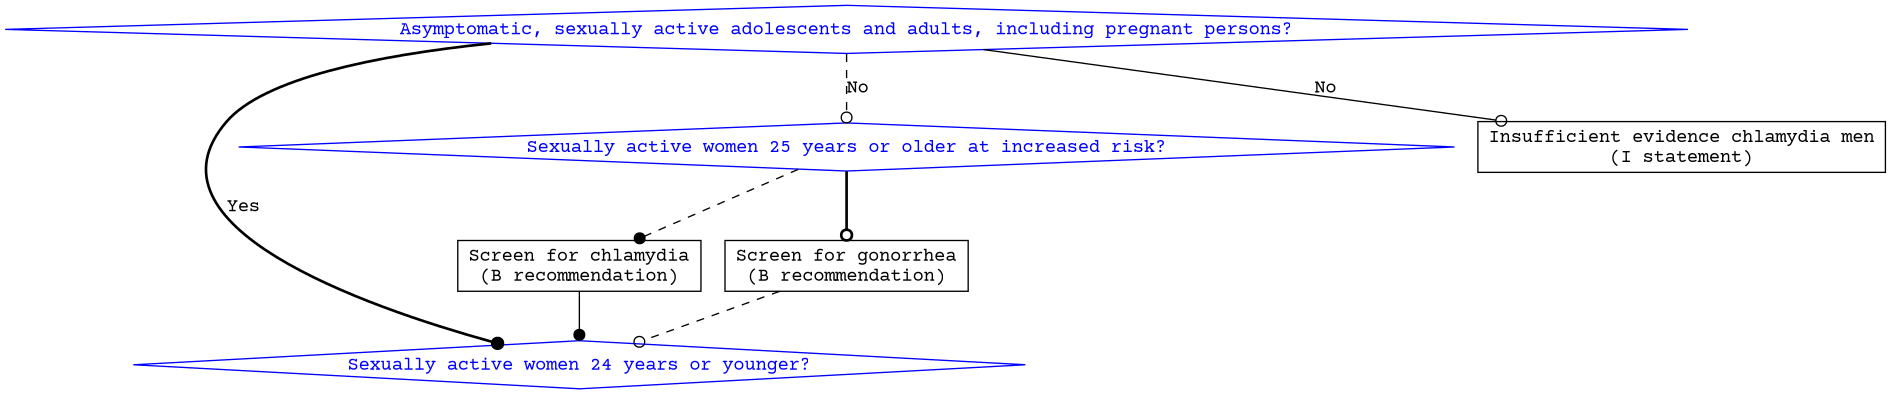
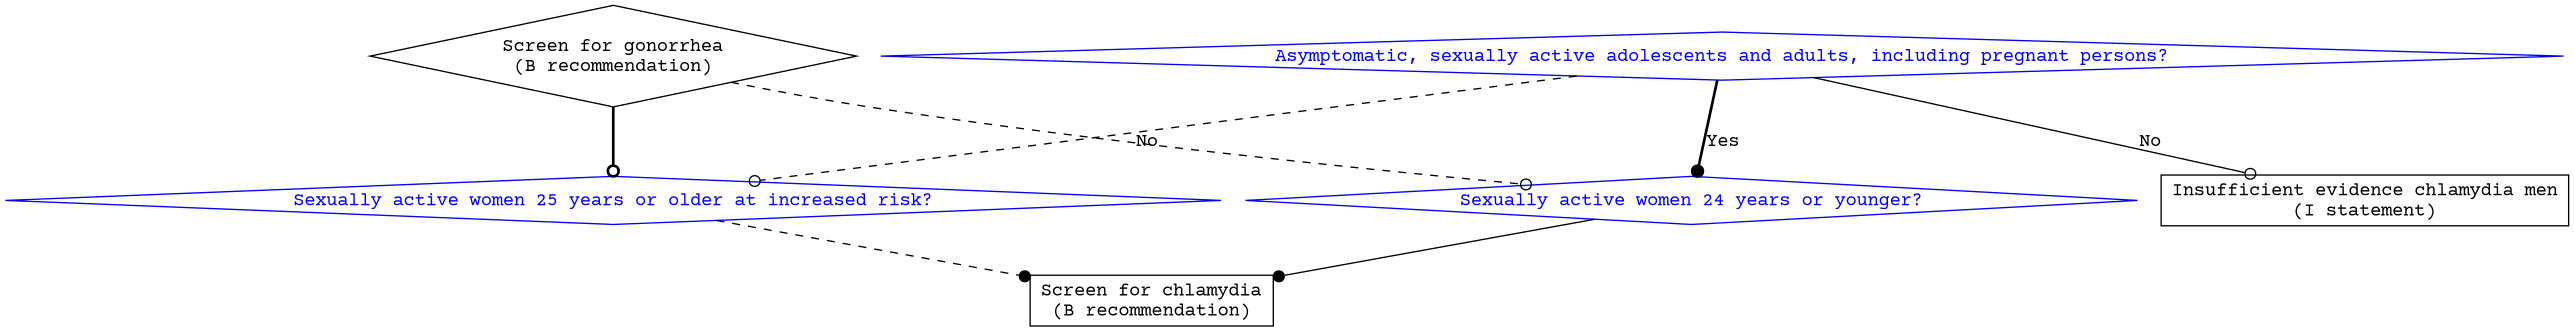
(847, 200) -> (613, 136)
(847, 266) -> (613, 56)
(579, 310) -> (1439, 247)
